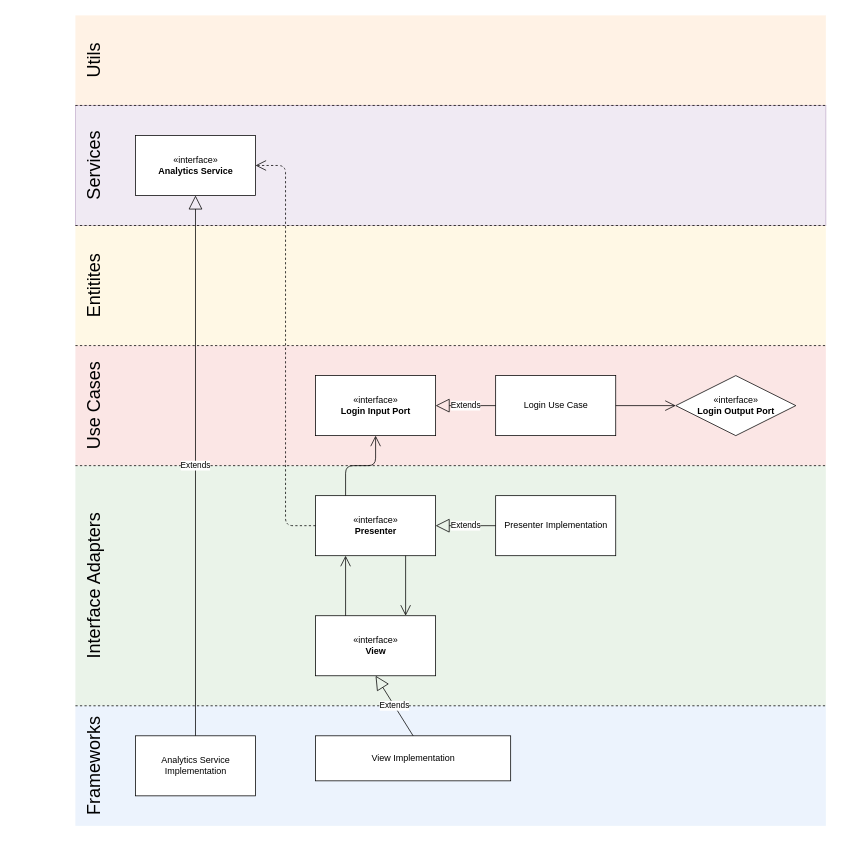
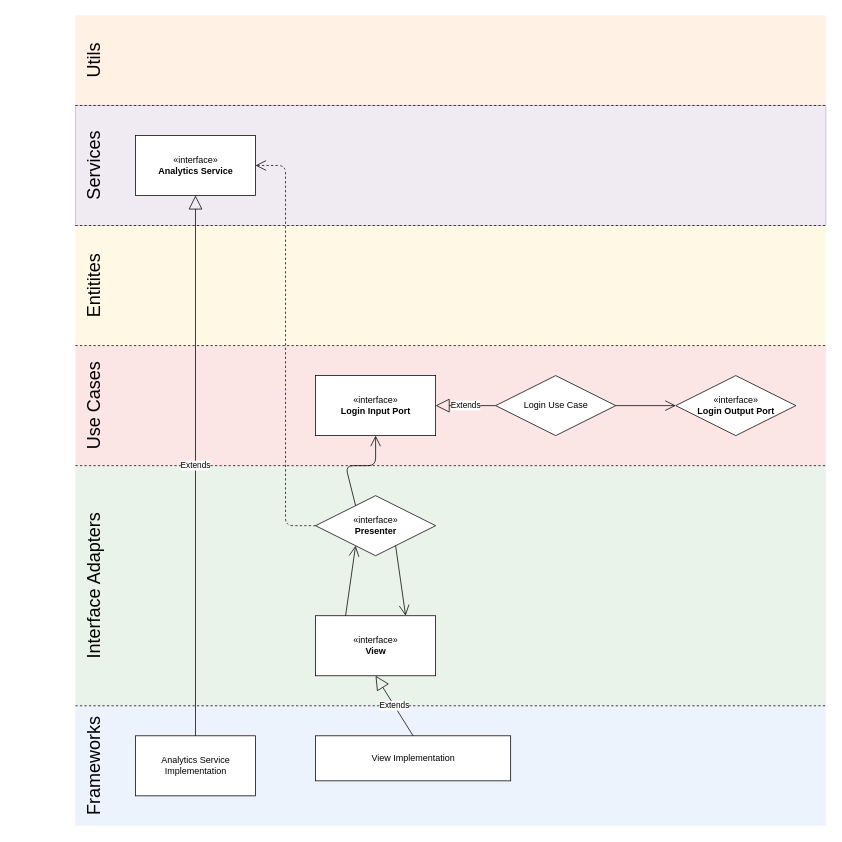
(555, 405) -> (555, 405)
(375, 525) -> (375, 525)
(472, 525) -> none
(555, 525) -> none
